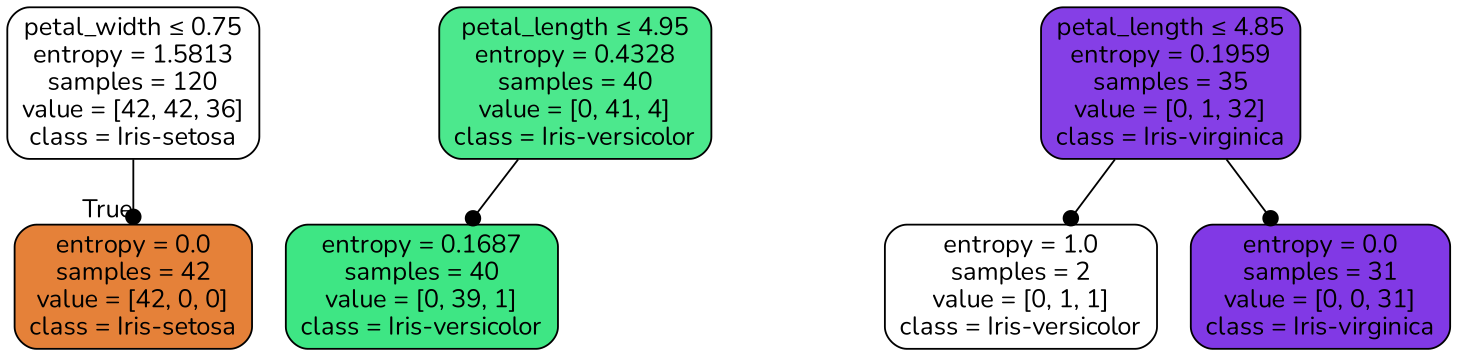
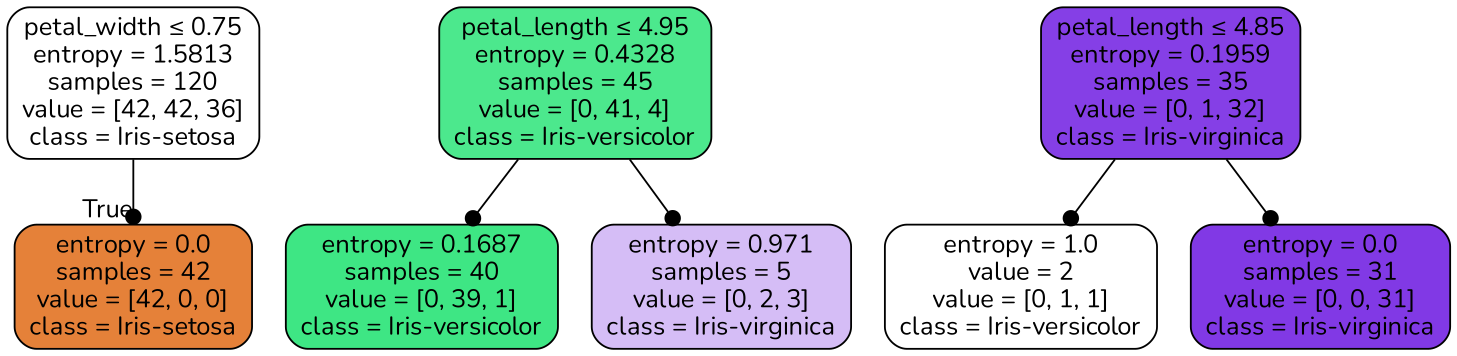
(575, 82) -> (575, 82)
(1021, 272) -> (1021, 272)
none -> (721, 287)
